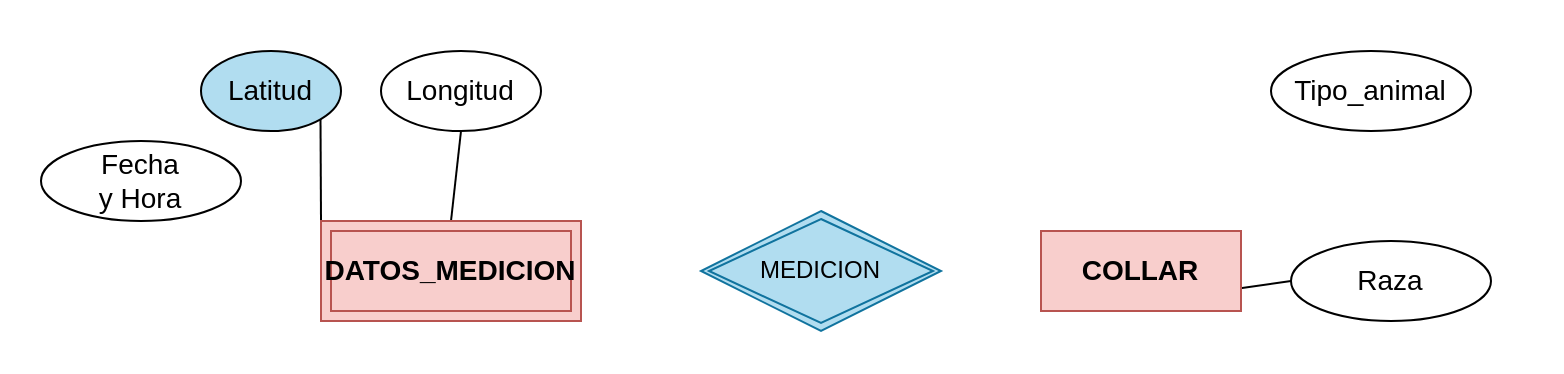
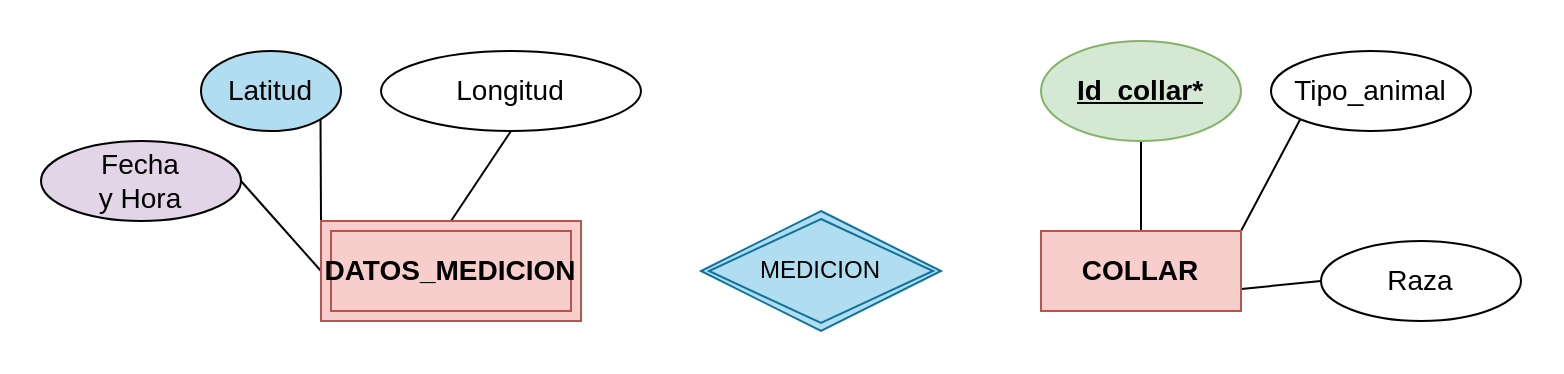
(461, 91) -> (511, 91)
none -> (1141, 91)
none -> (1271, 175)
(141, 181) -> (141, 181)
none -> (1141, 186)
none -> (281, 226)
(1391, 281) -> (1421, 281)
